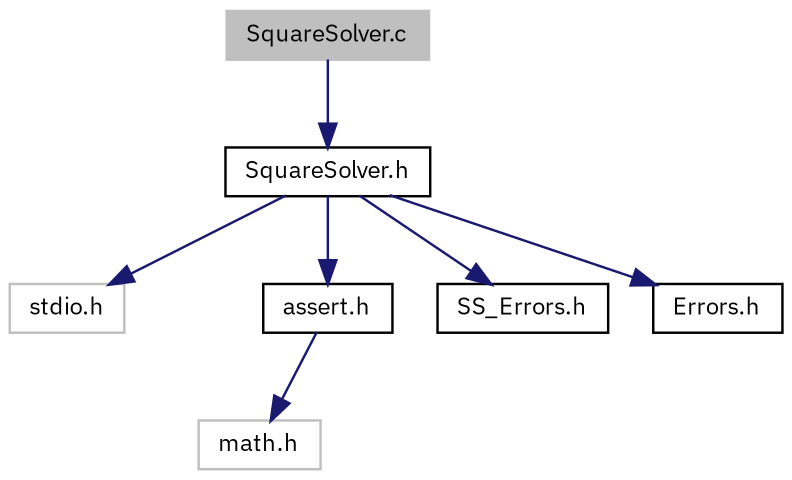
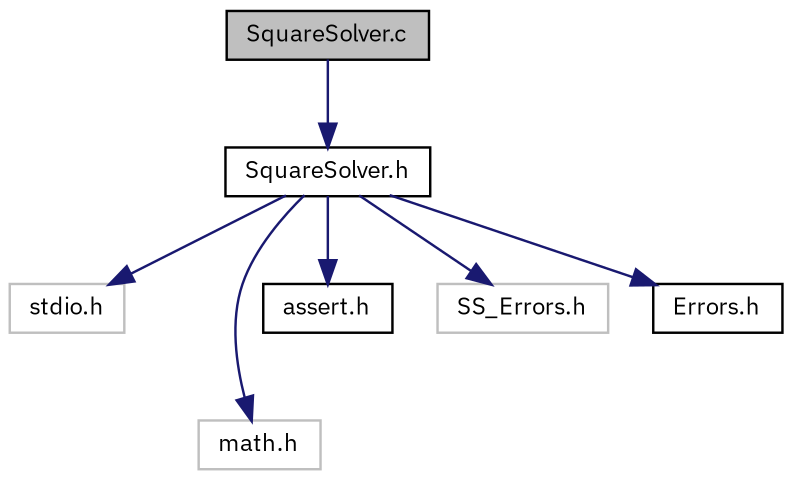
(328, 35) -> (328, 35)
(523, 308) -> (523, 308)
(299, 366) -> (242, 287)
